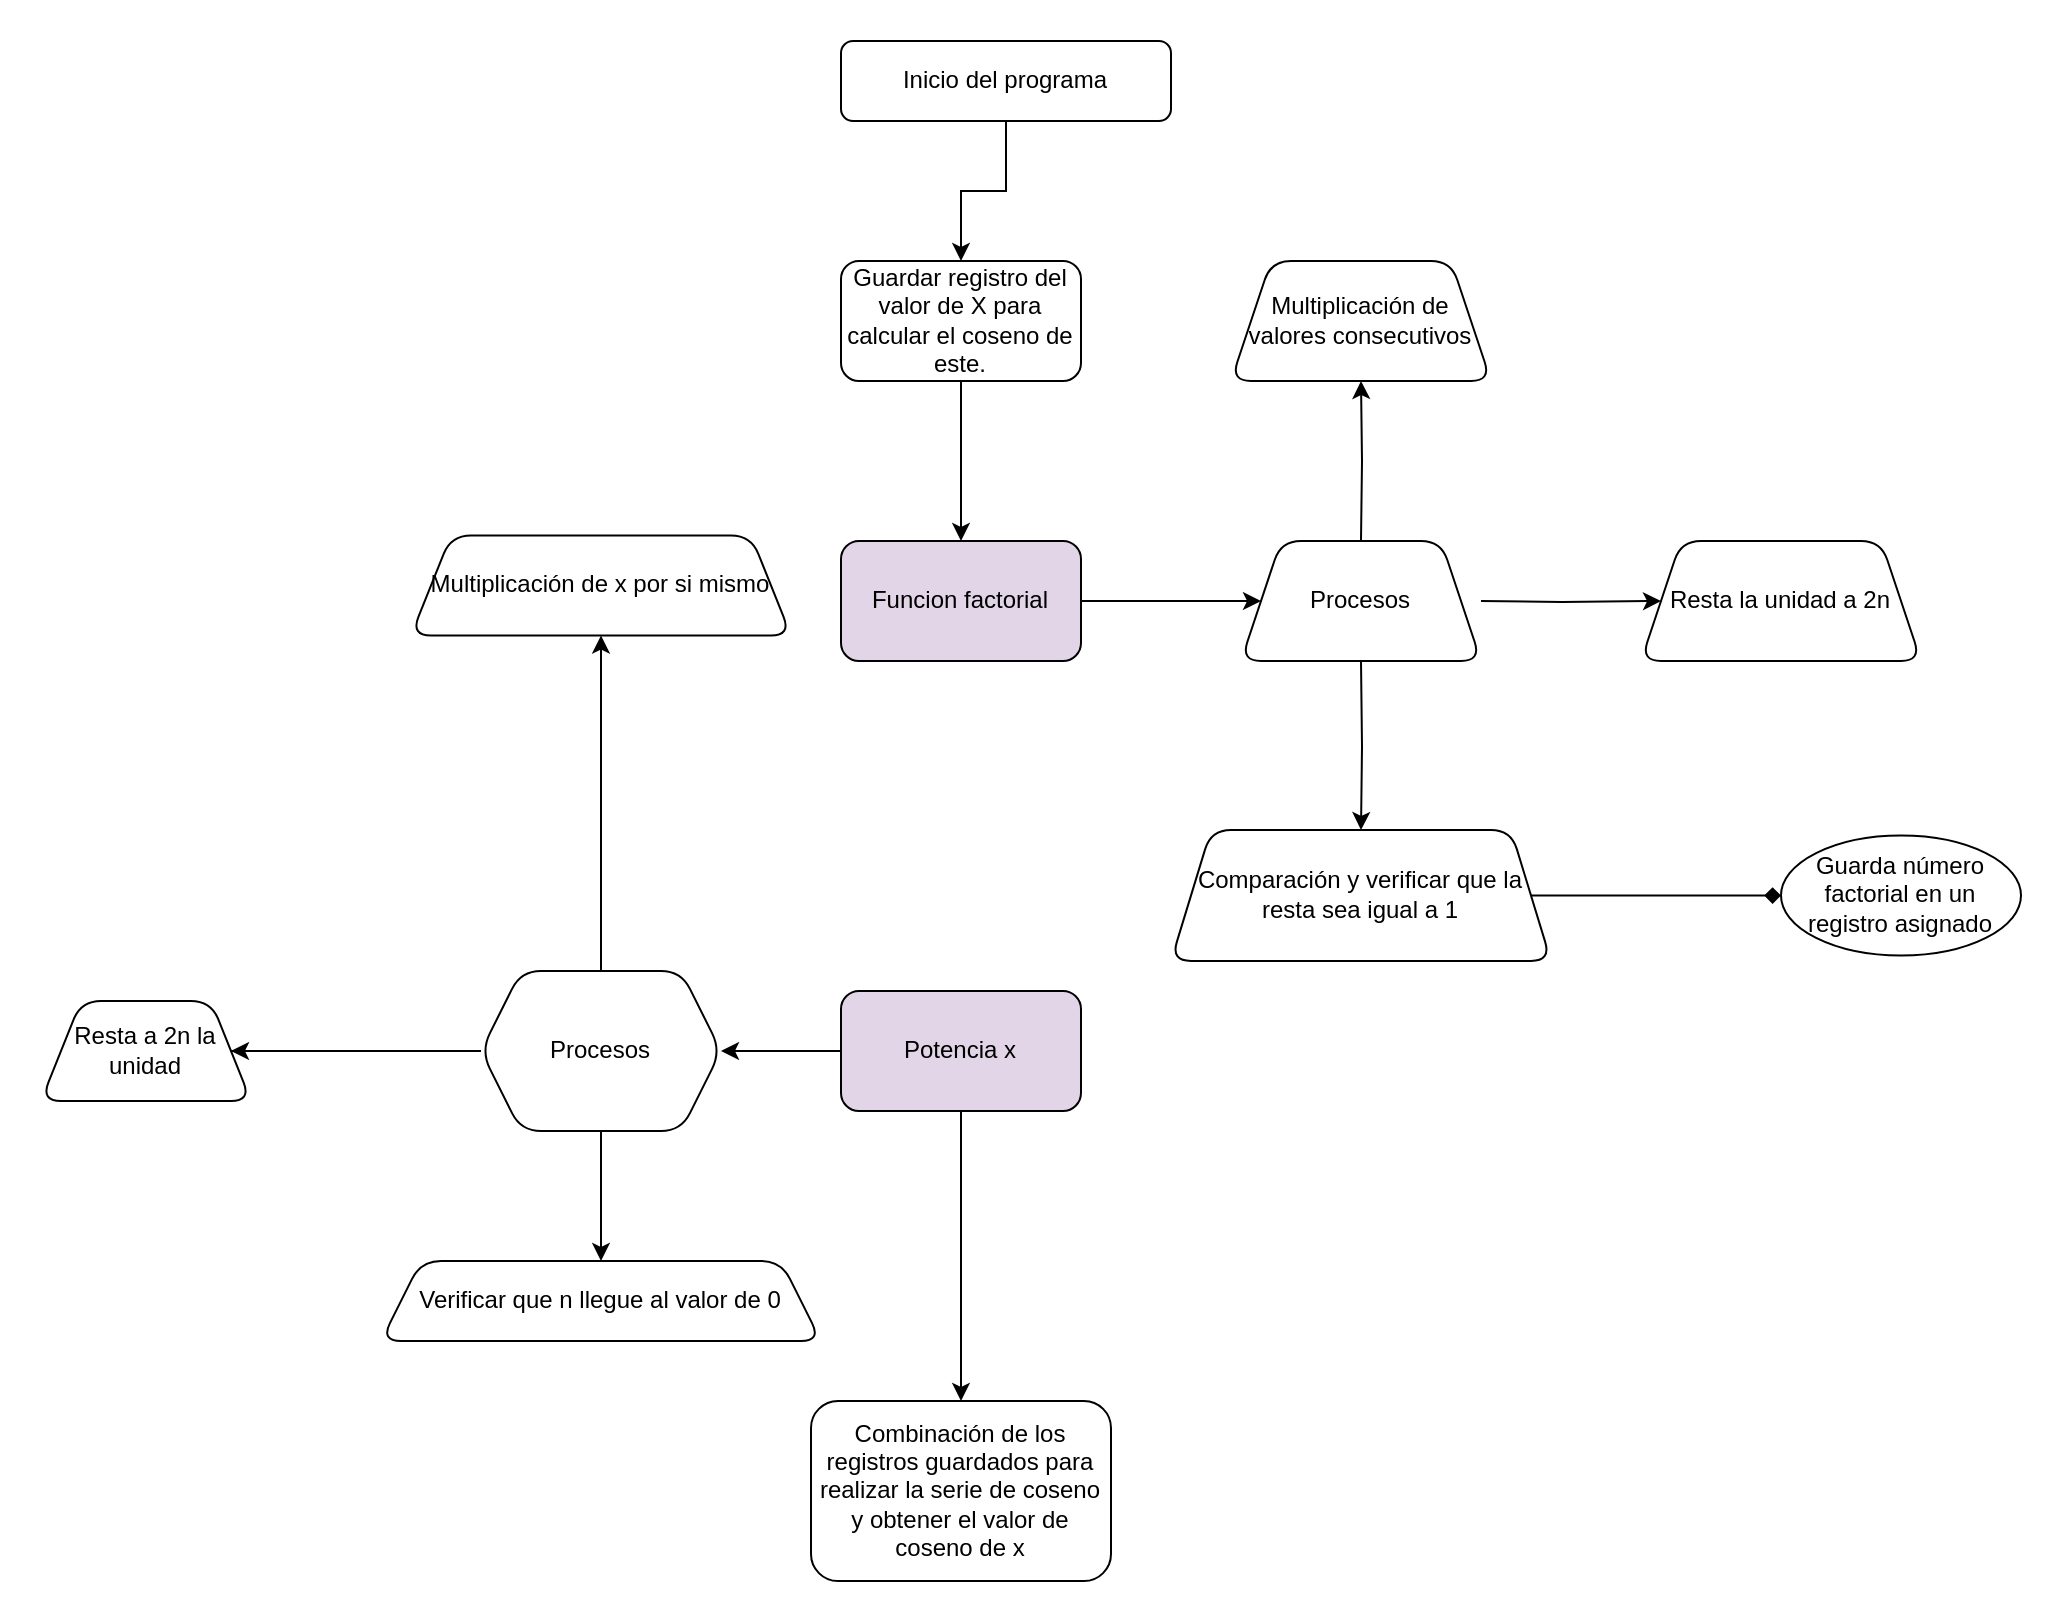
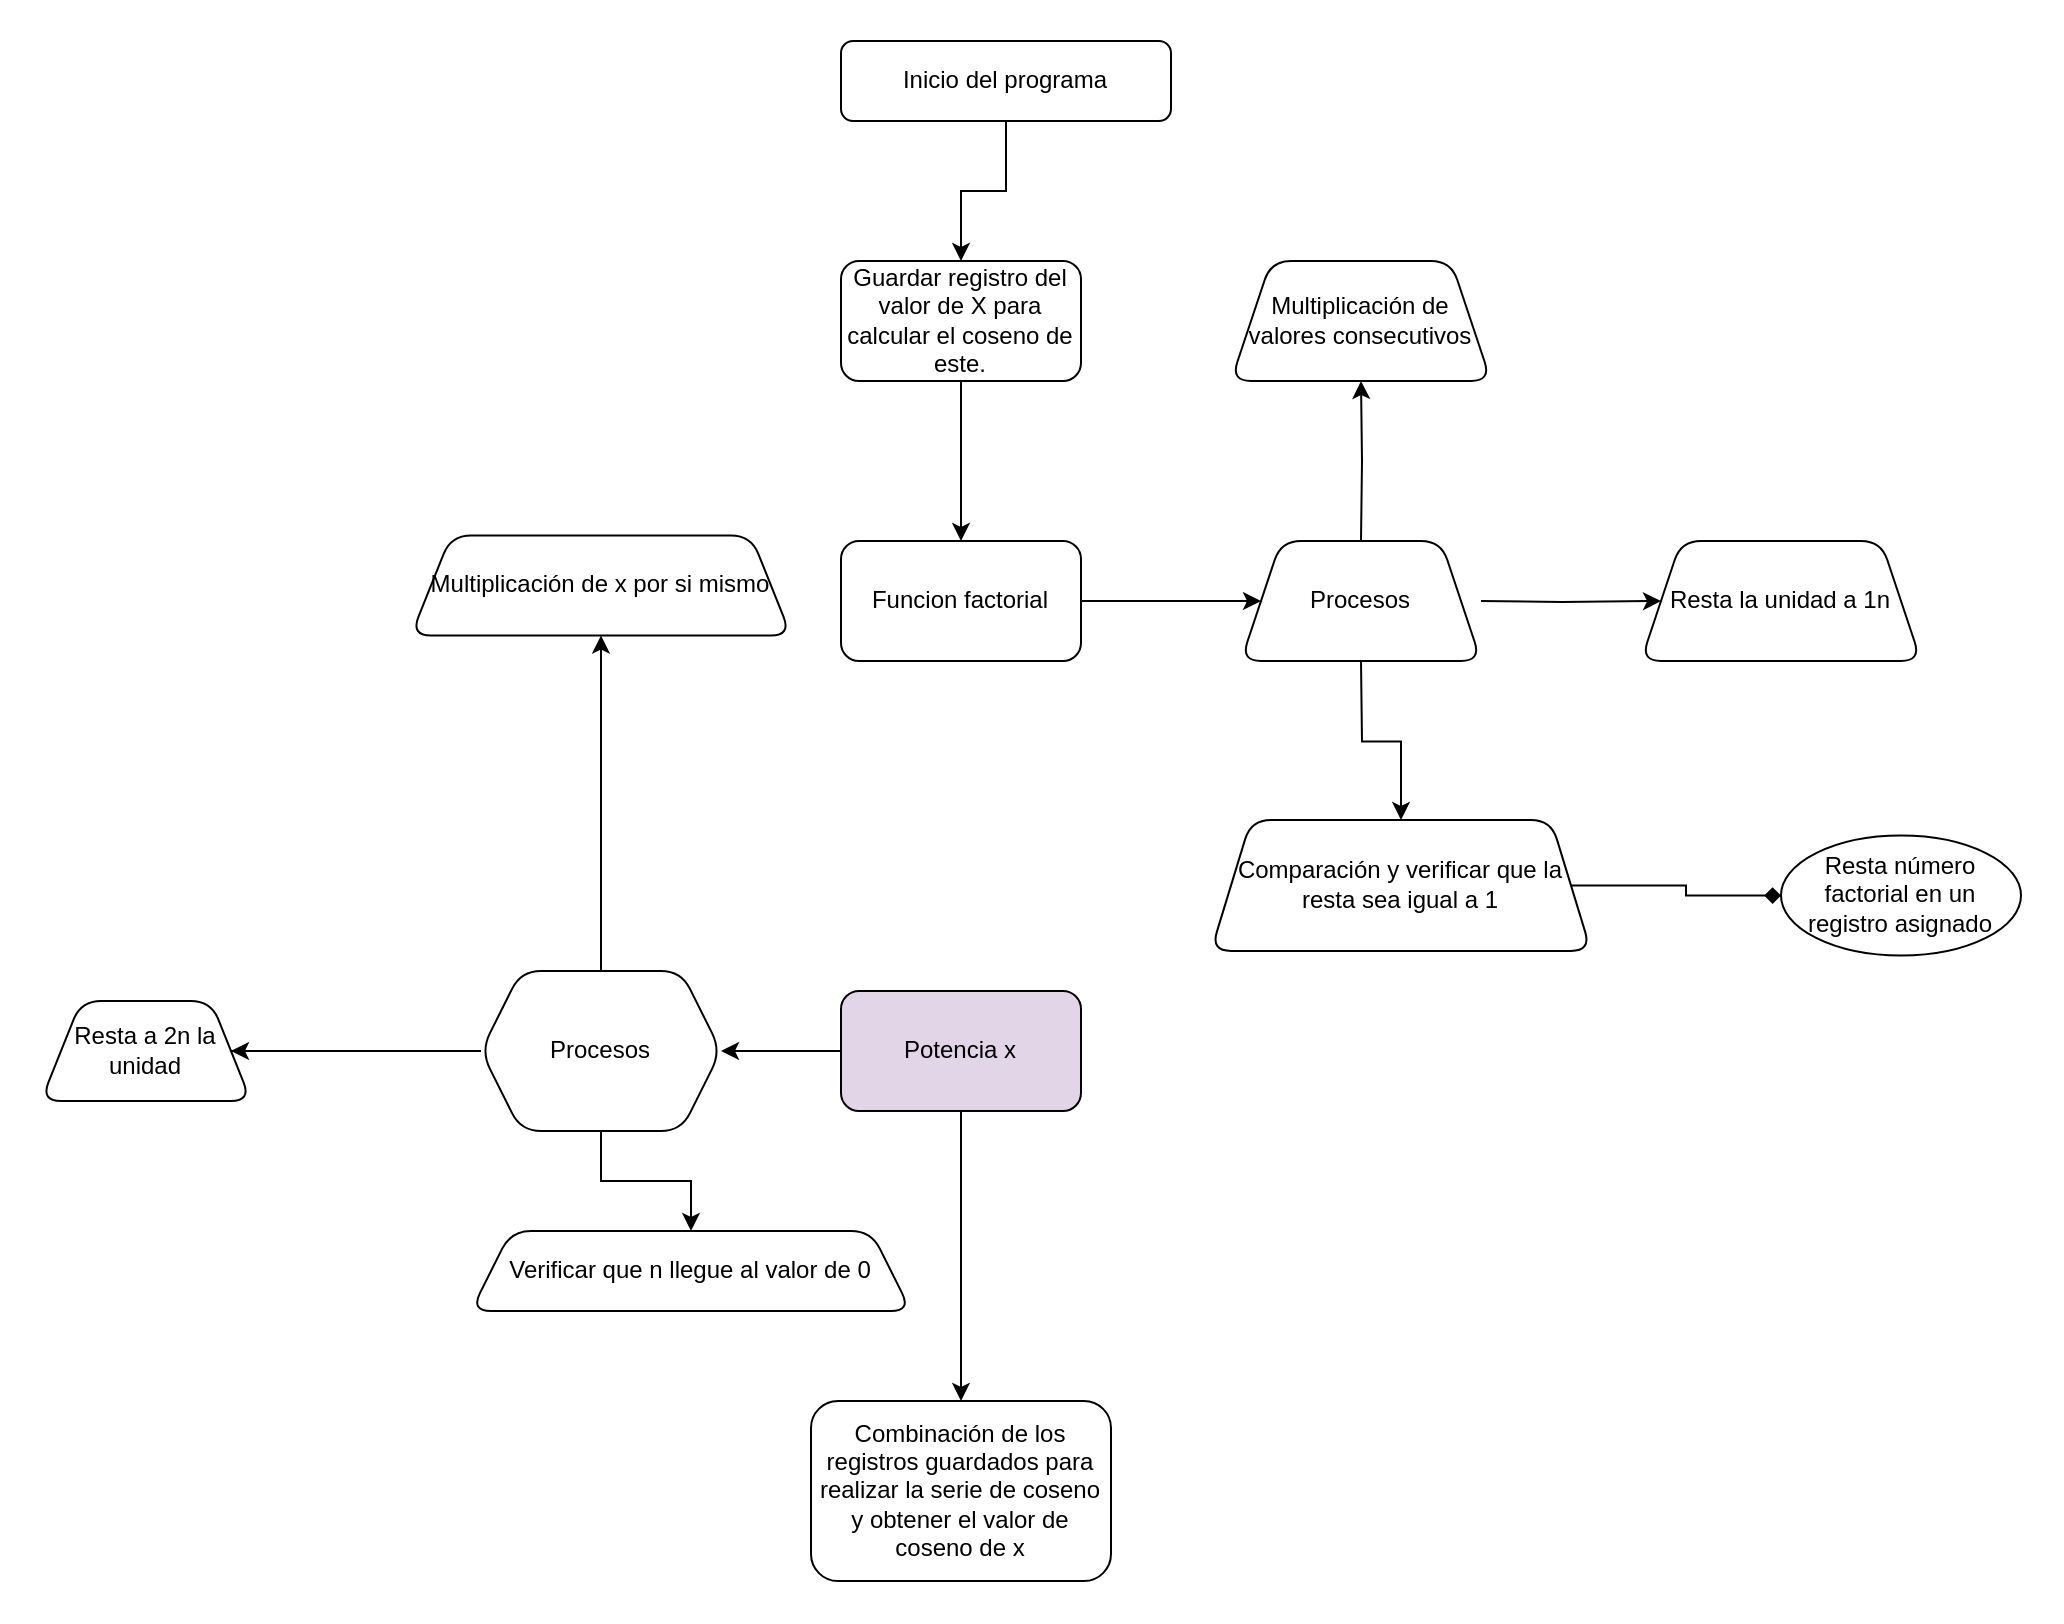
(961, 601) -> (961, 601)
(1781, 601) -> (1781, 601)
(1901, 895) -> (1901, 895)
(1361, 896) -> (1401, 886)
(601, 1301) -> (691, 1271)
